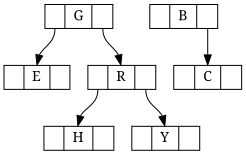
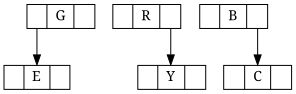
(108, 43) -> none
(79, 138) -> none
